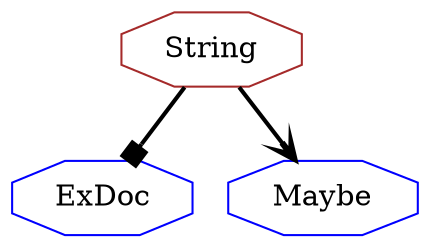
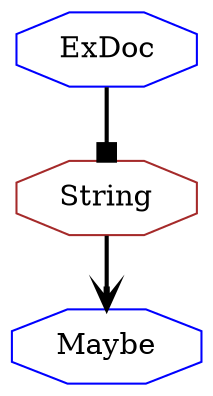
(163, 116) -> (107, 114)
